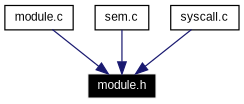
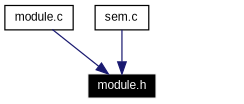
(205, 18) -> none
